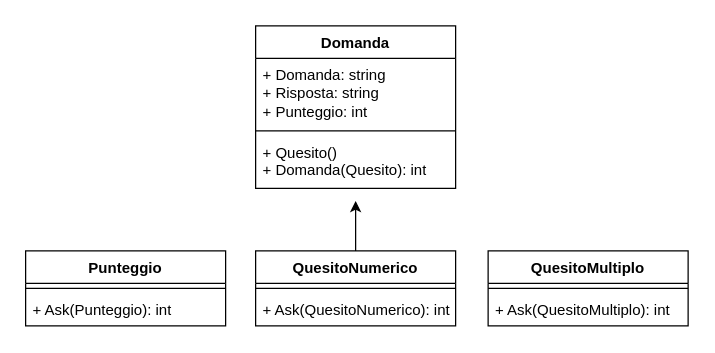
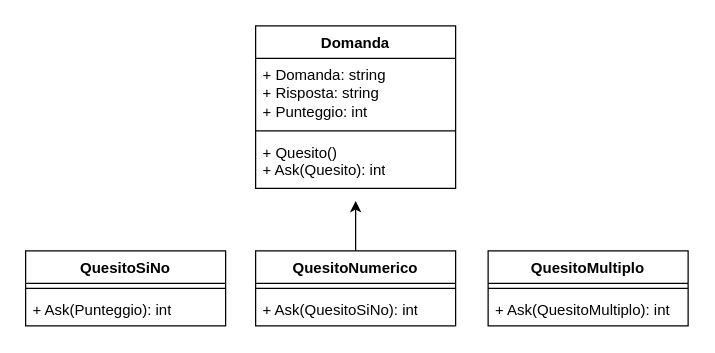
(350, 162) -> (333, 162)
(126, 268) -> (126, 268)
(357, 320) -> (348, 311)
